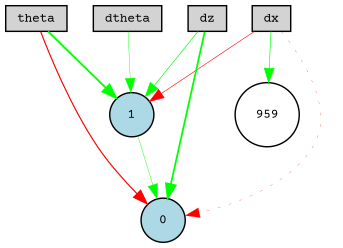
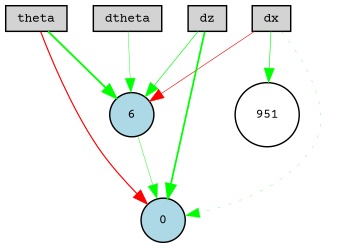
(132, 115) -> (132, 115)
(267, 115) -> (267, 115)
(310, 150) -> (310, 150)
